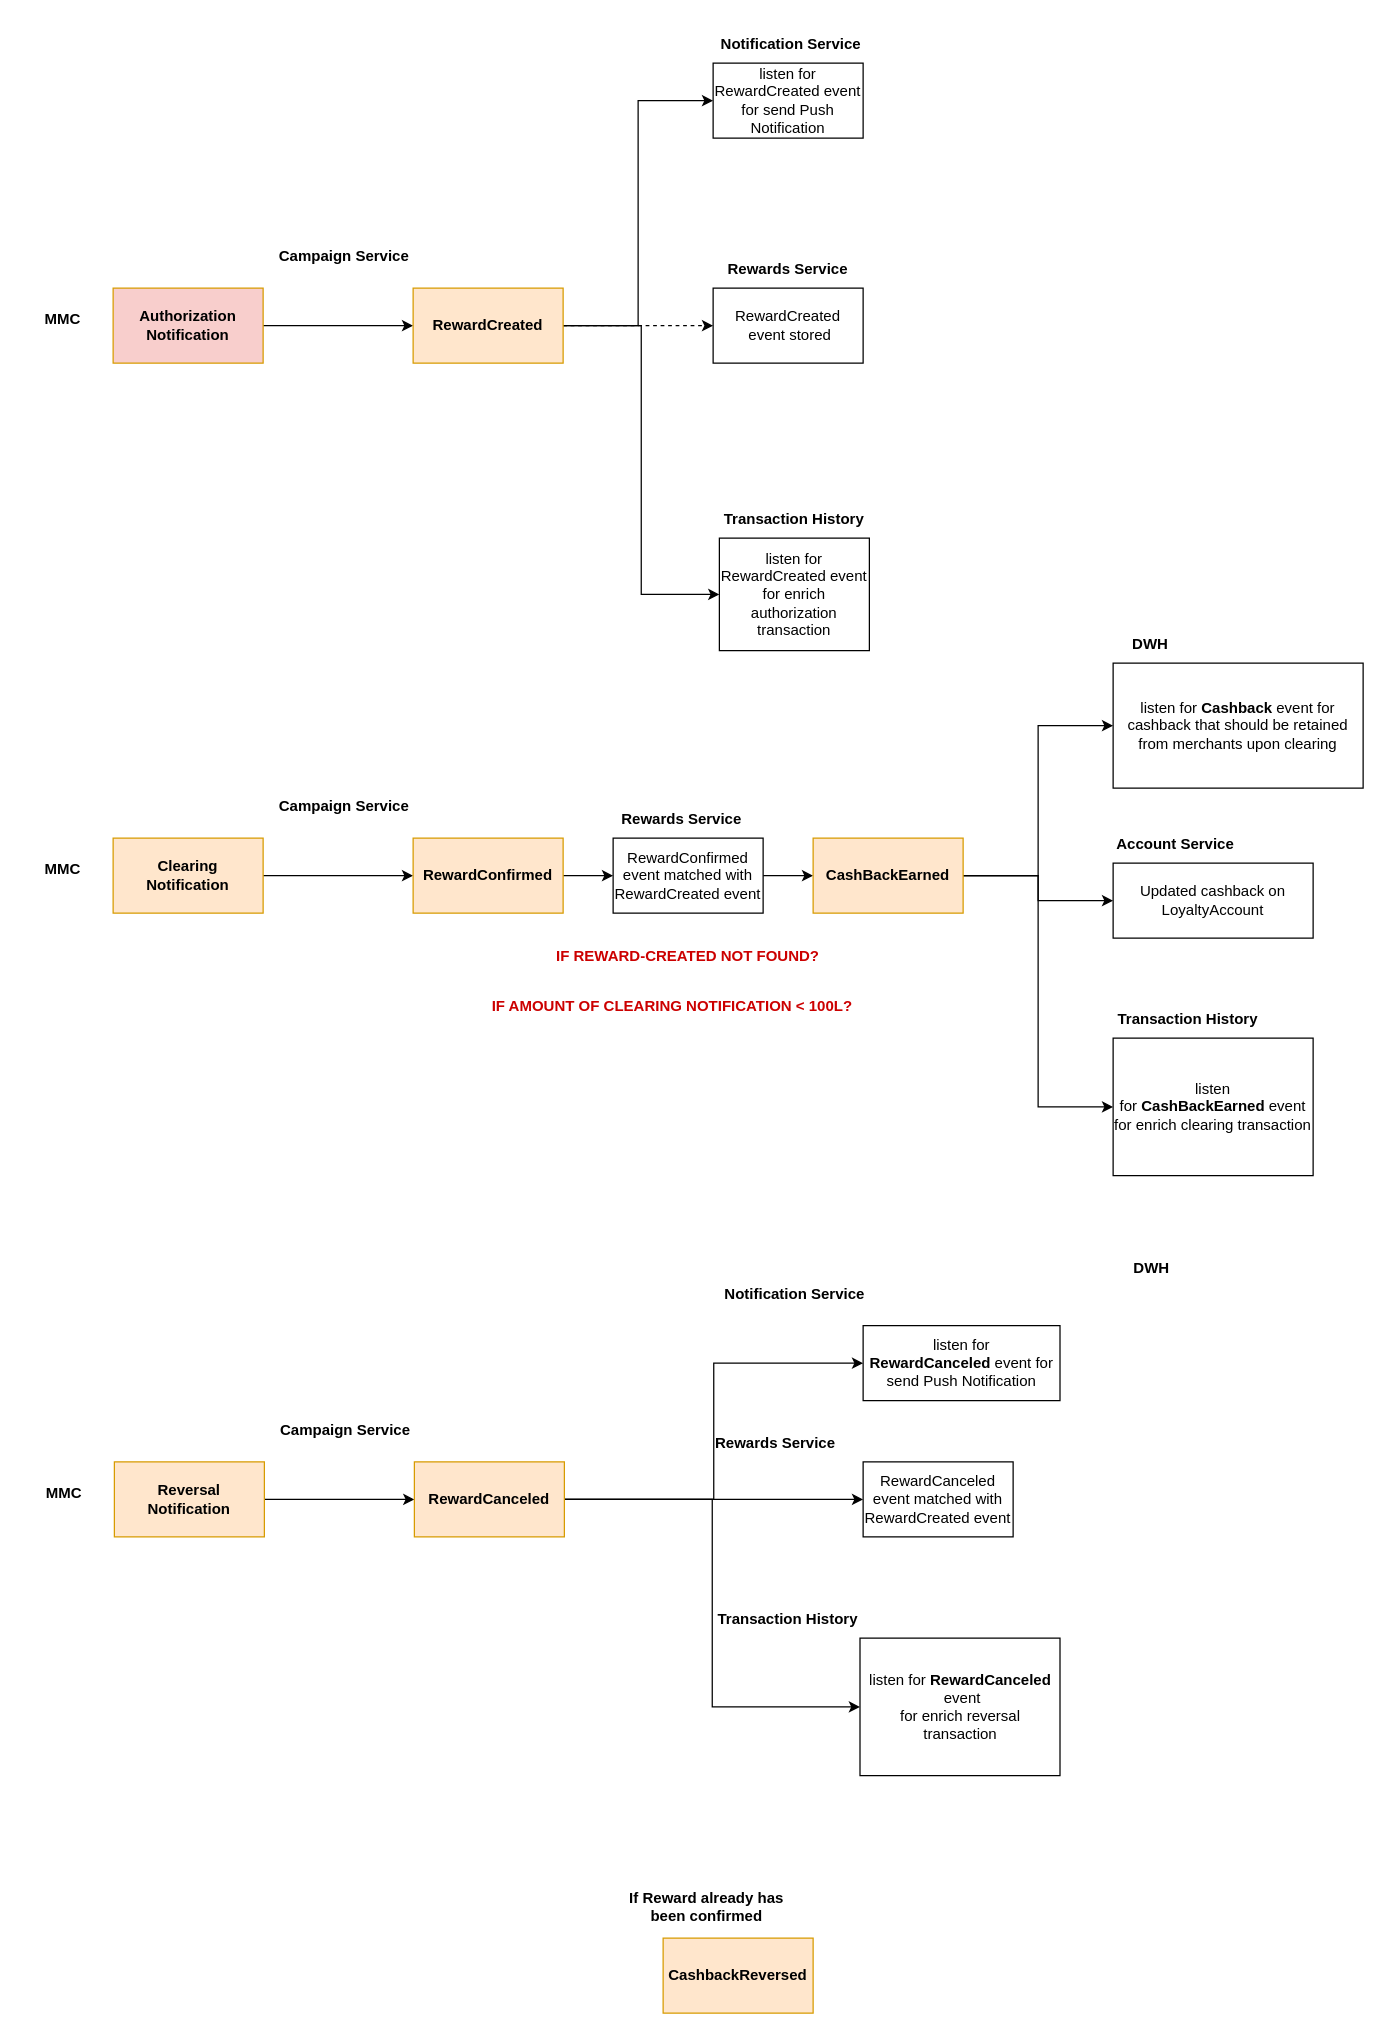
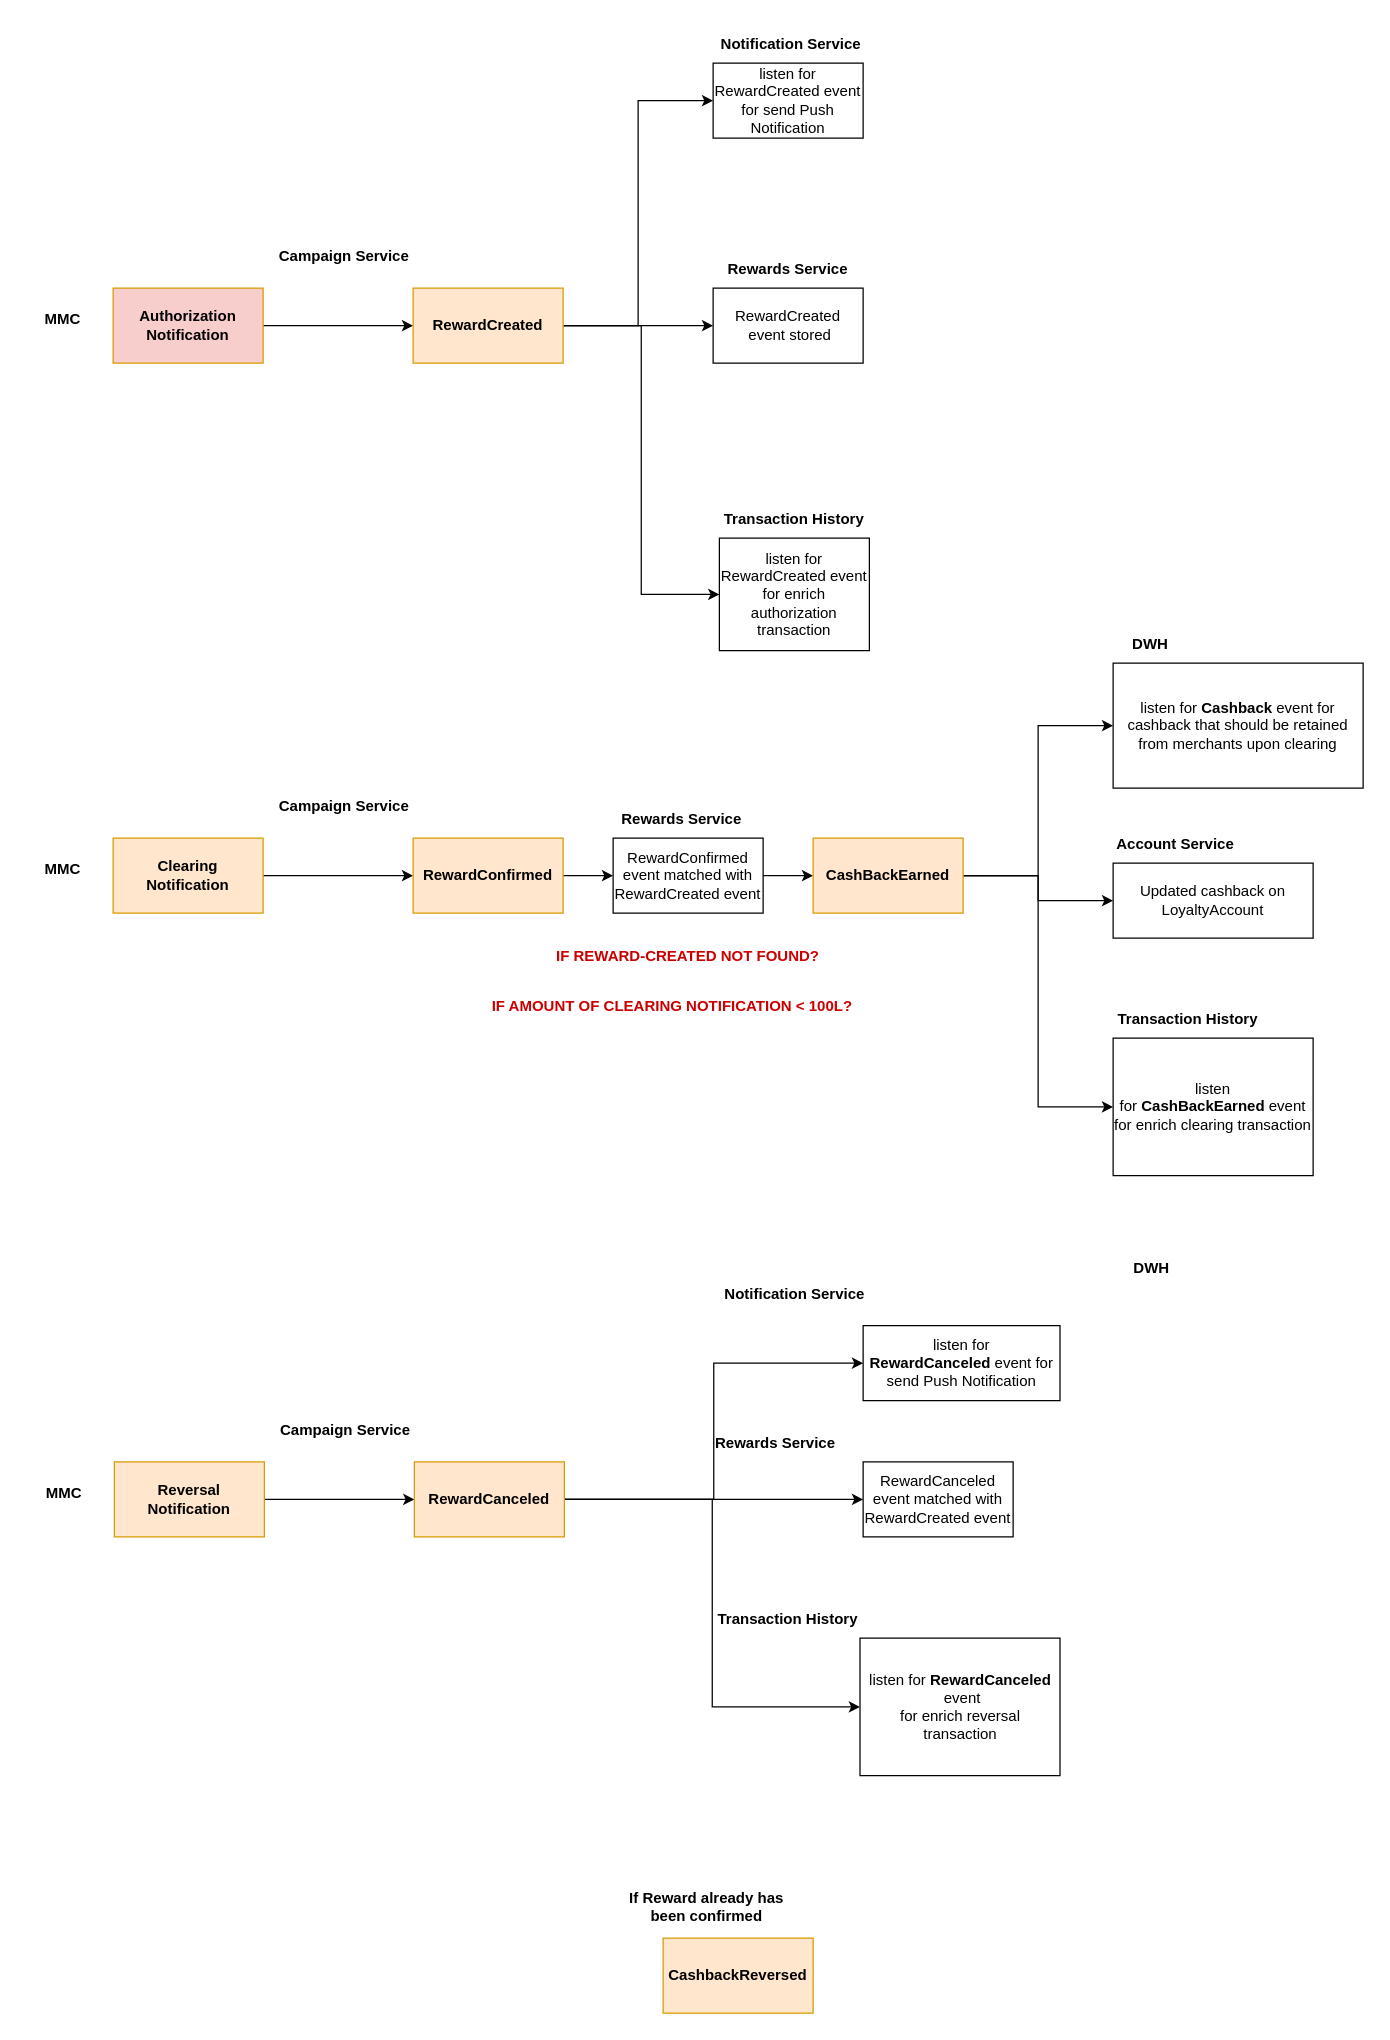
(674, 326) -> (674, 326)
